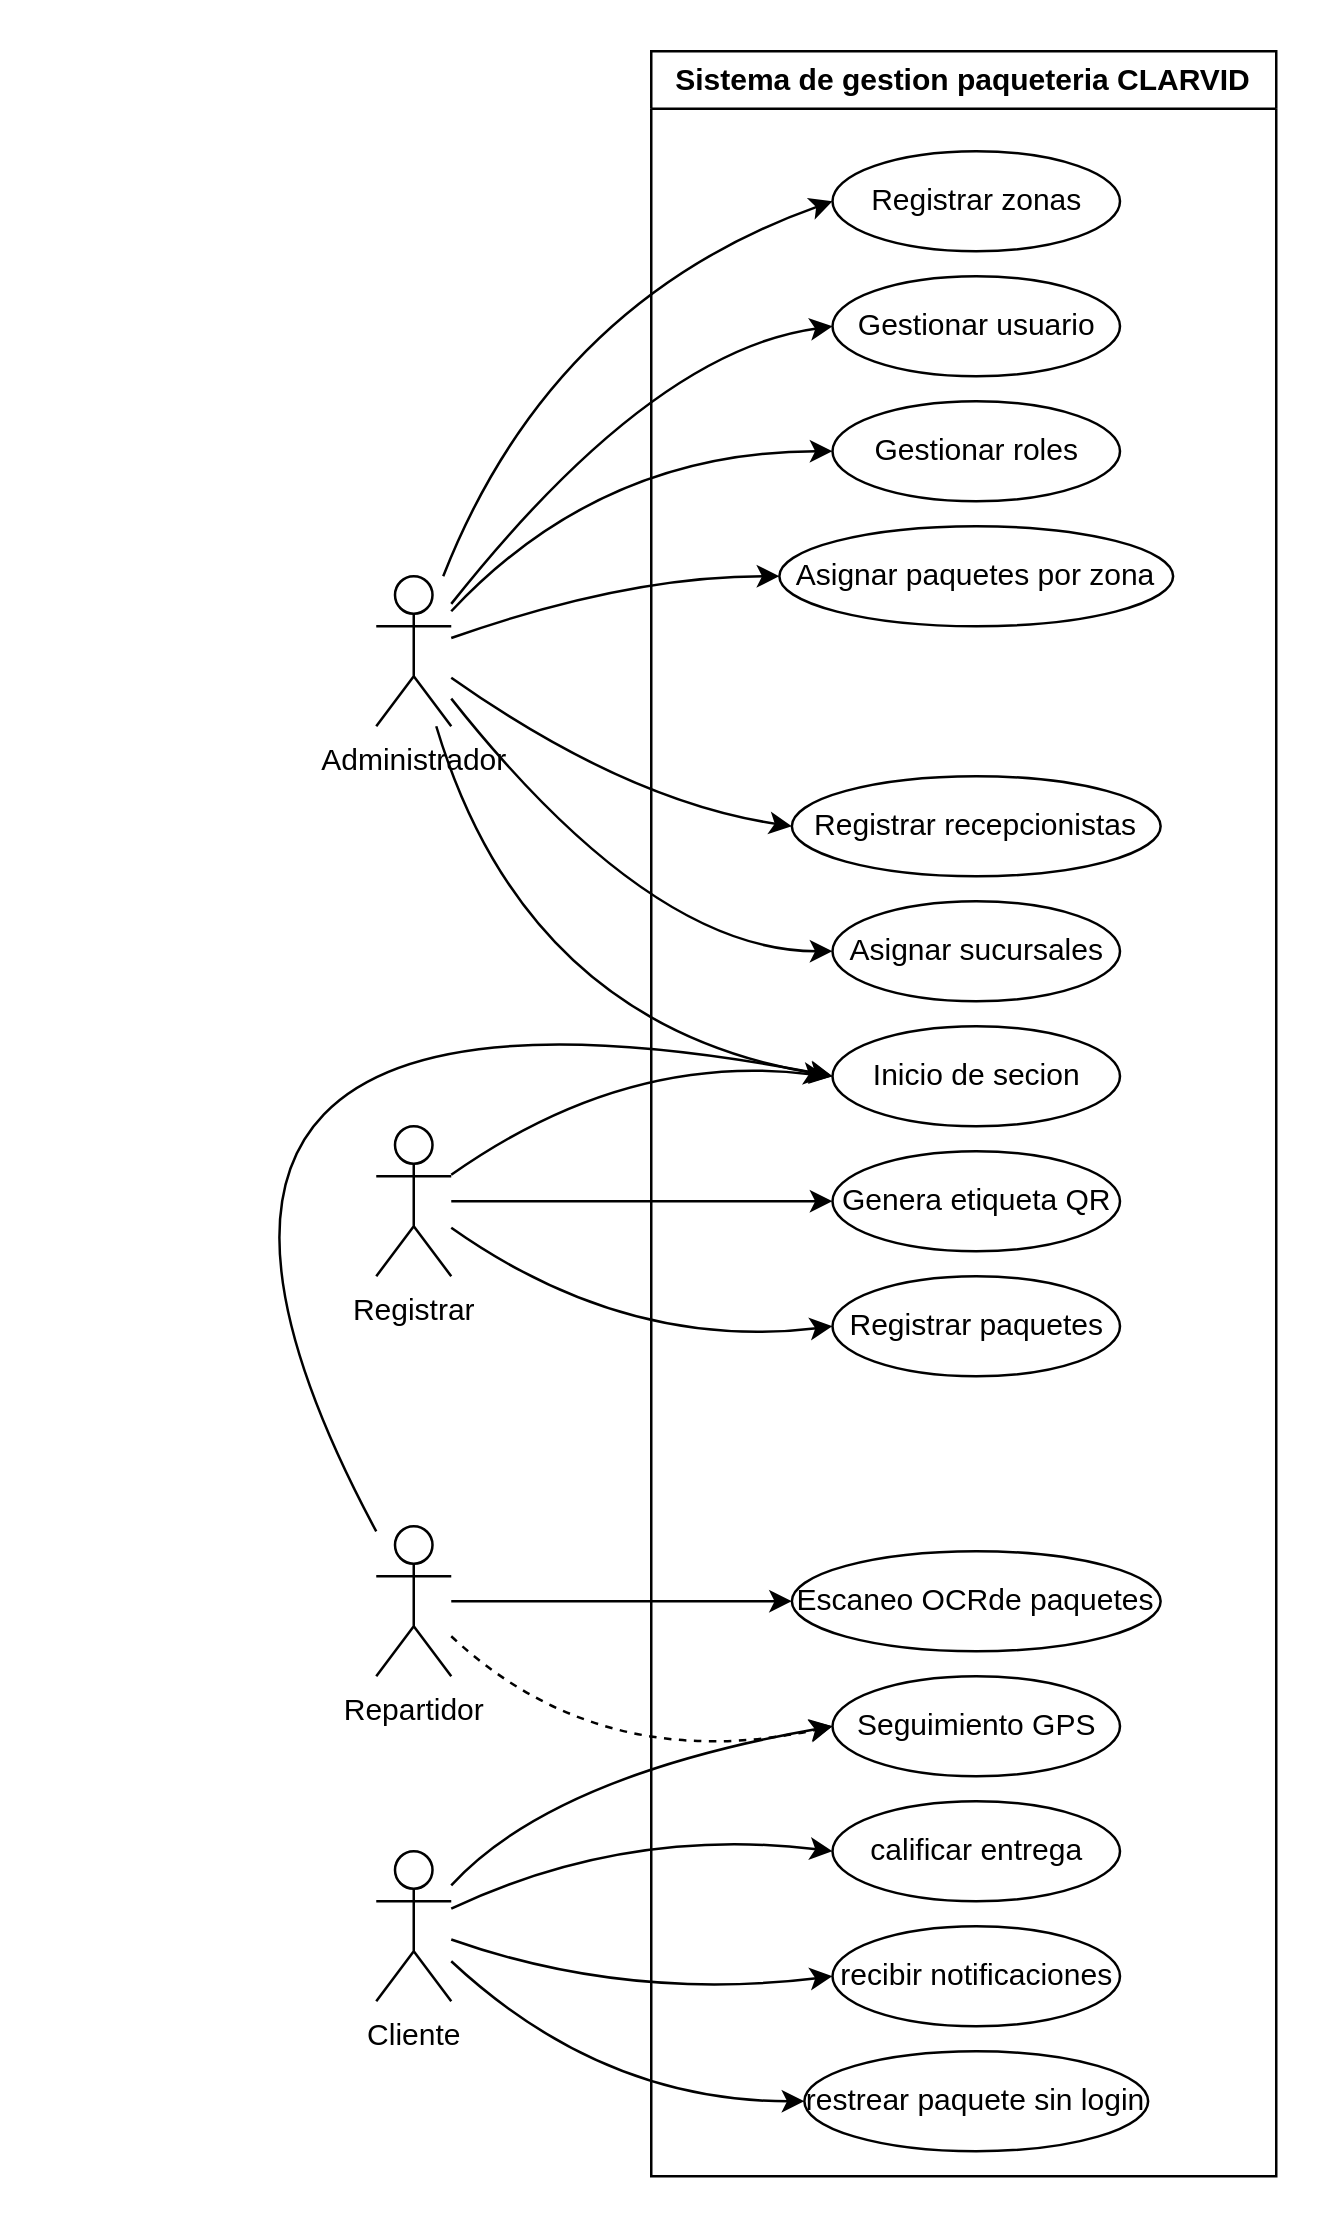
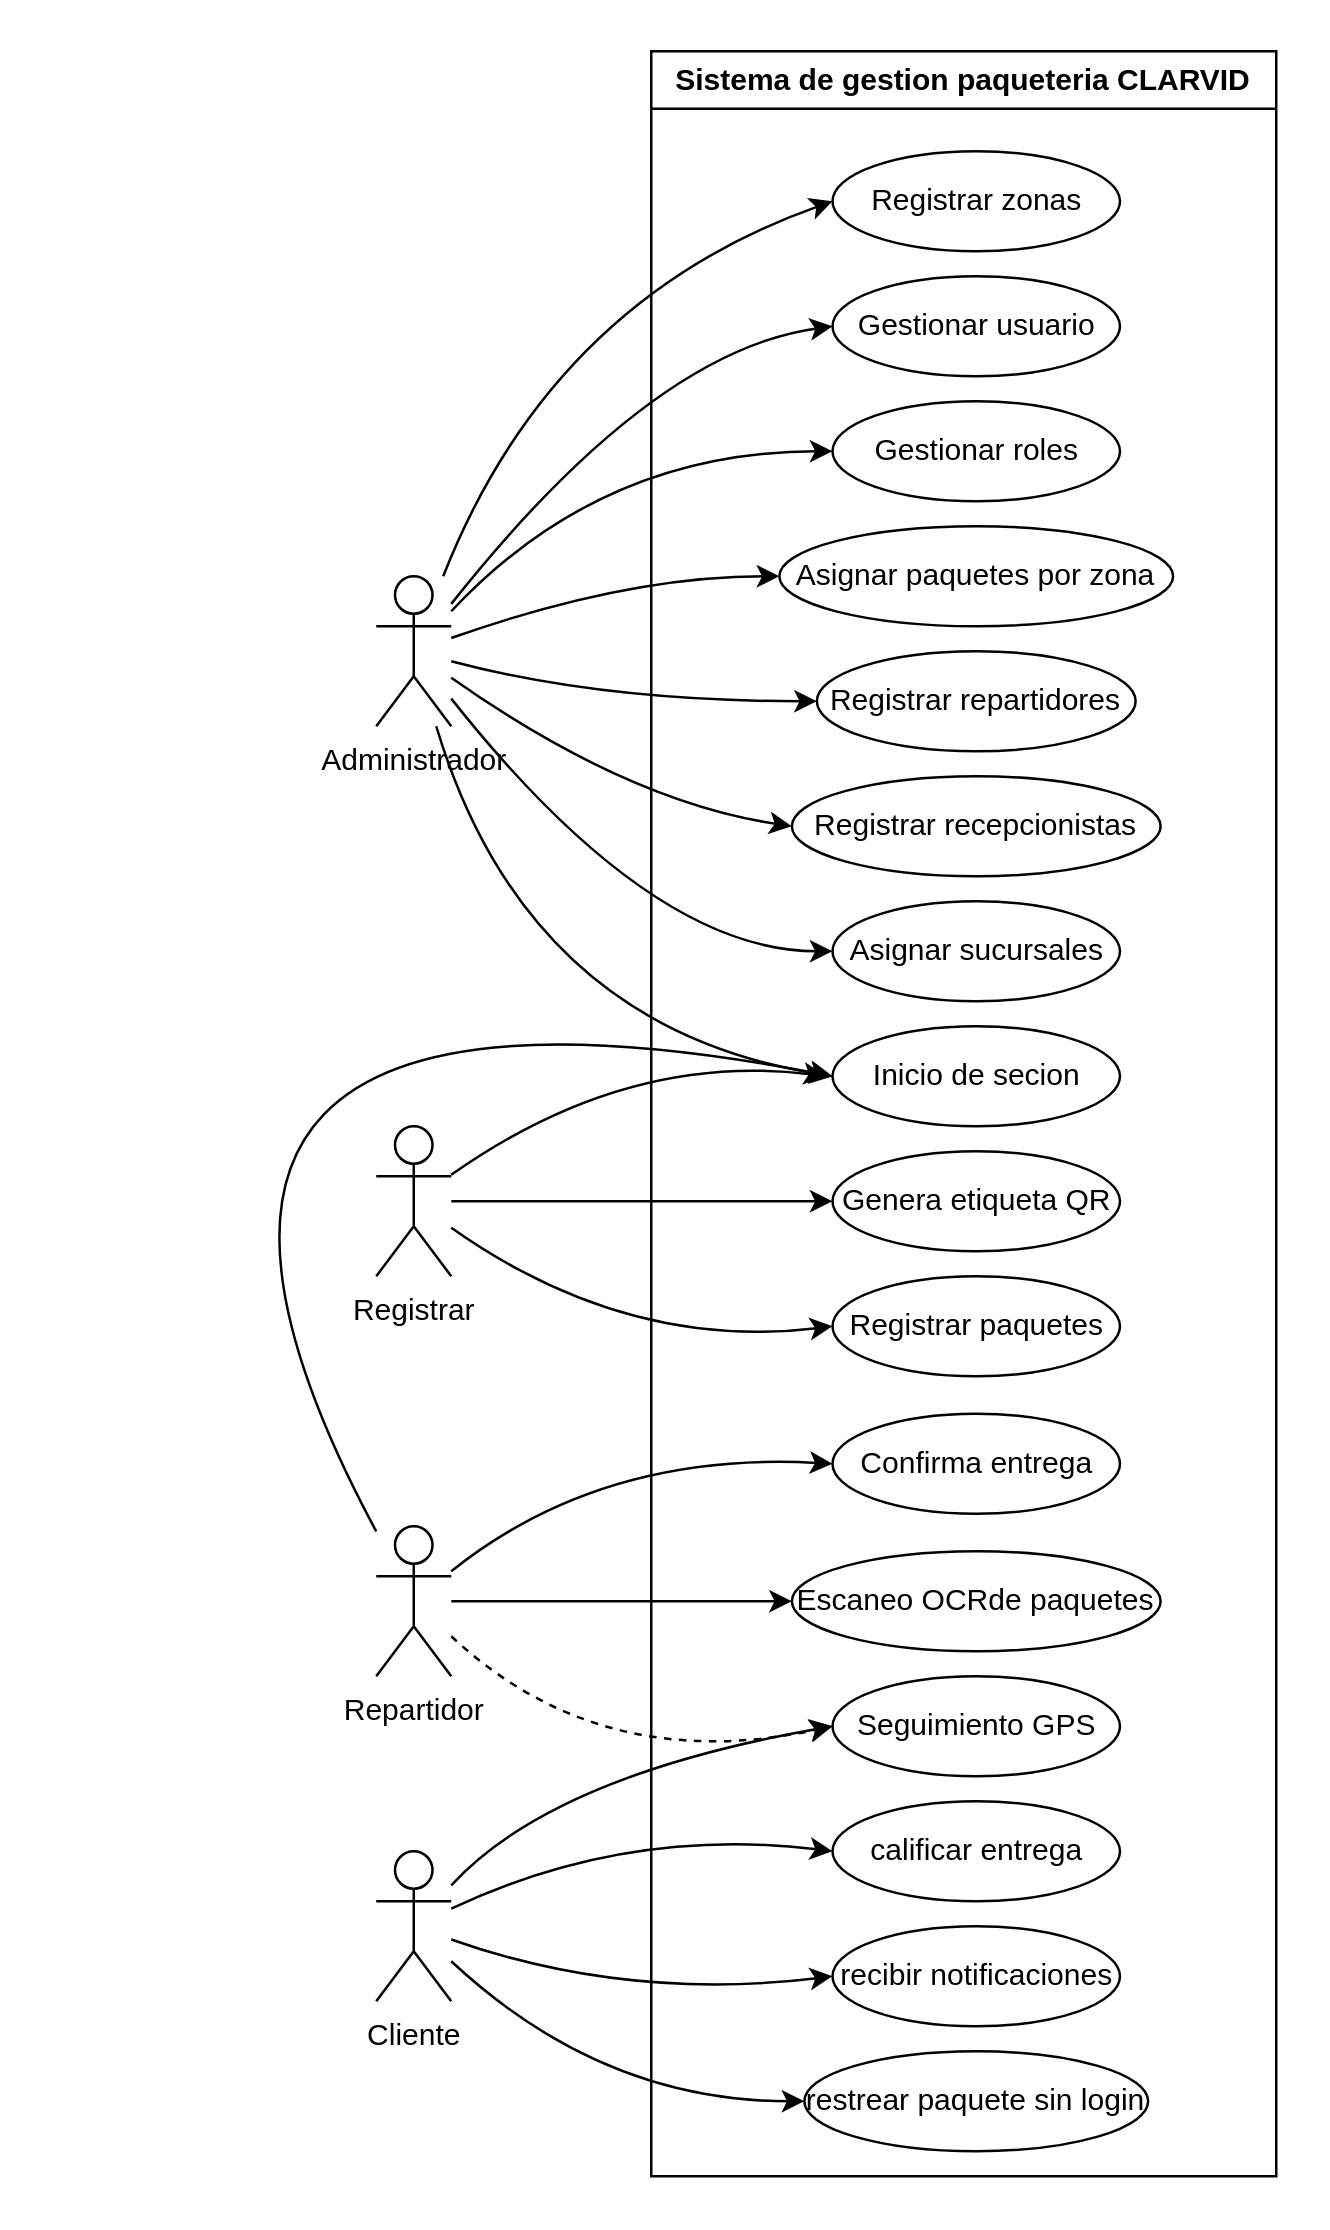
none -> (548, 682)
none -> (976, 701)
none -> (976, 1464)
none -> (544, 1513)
